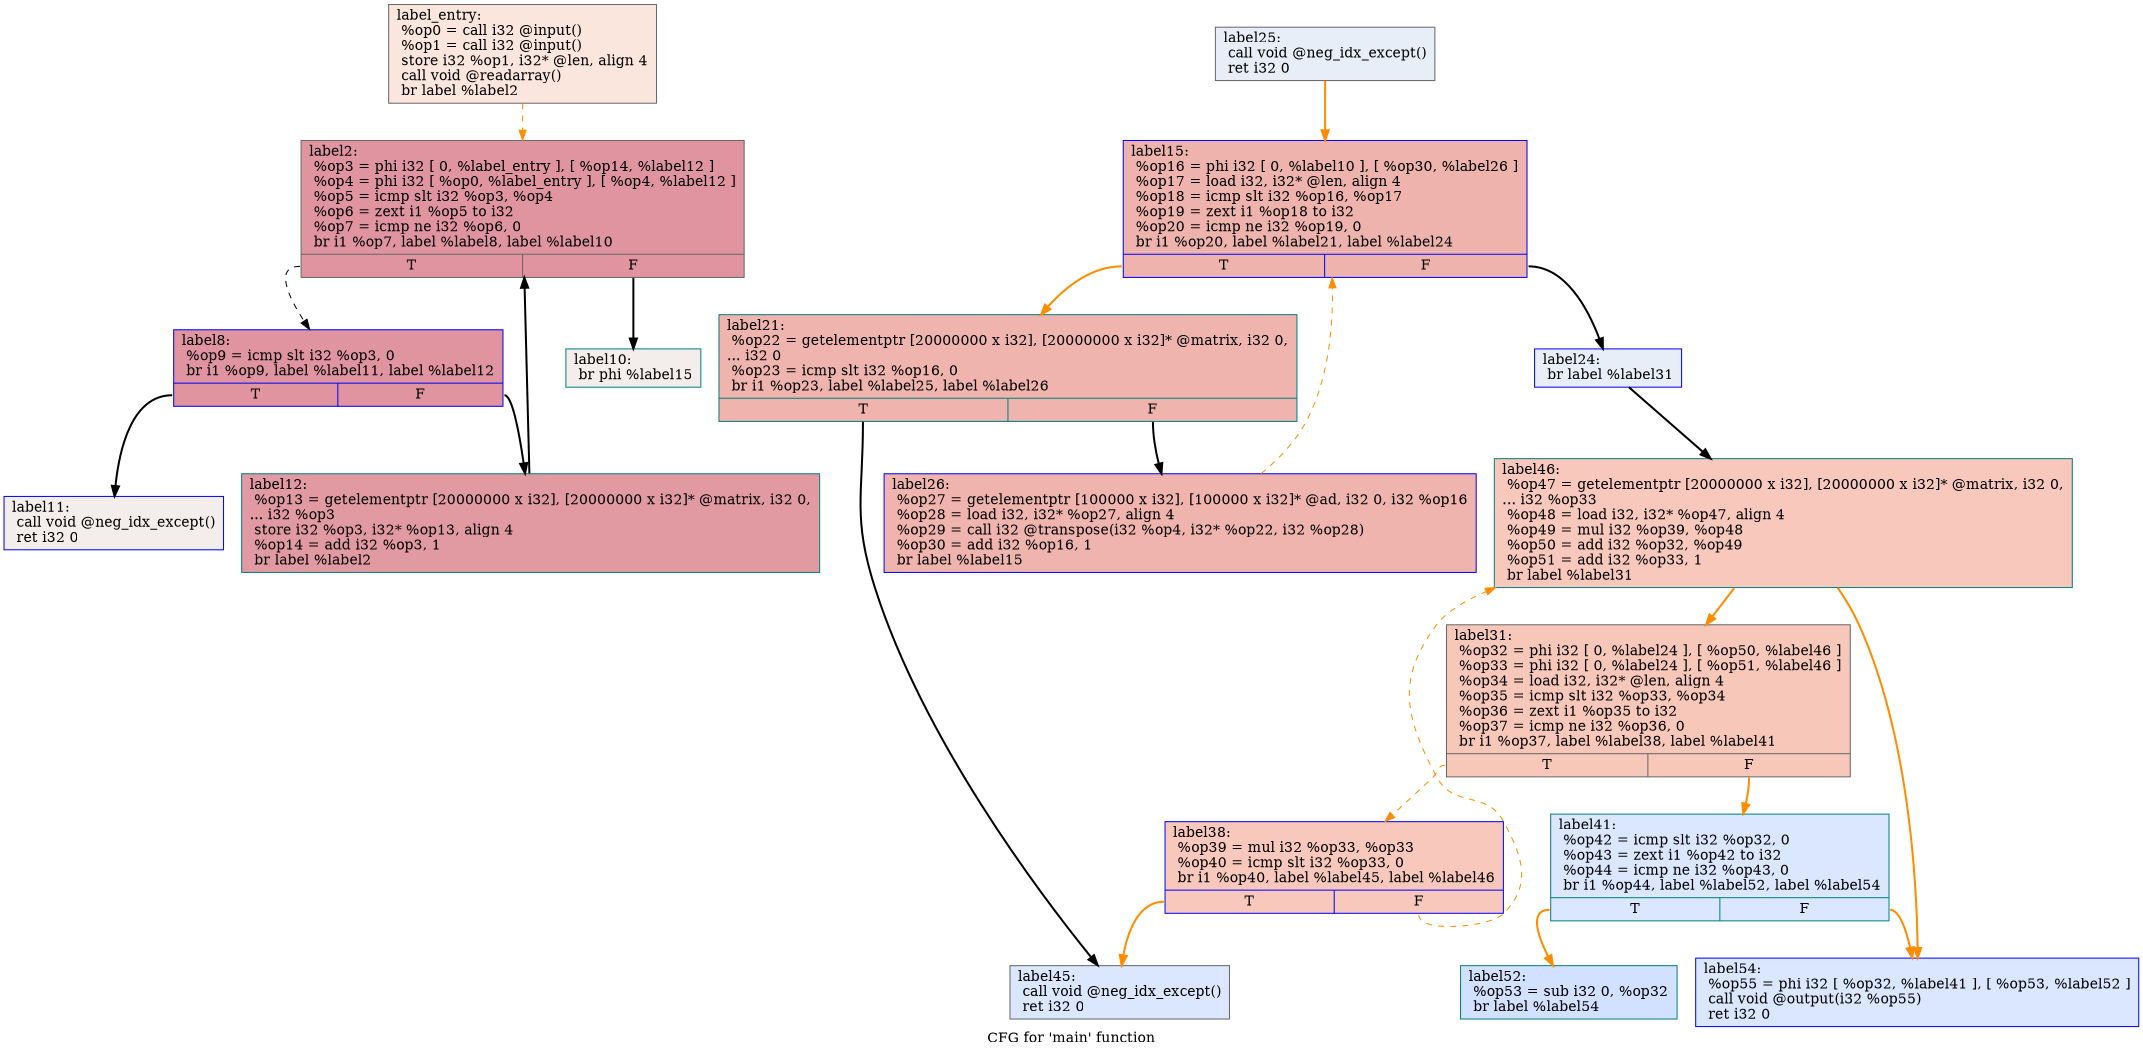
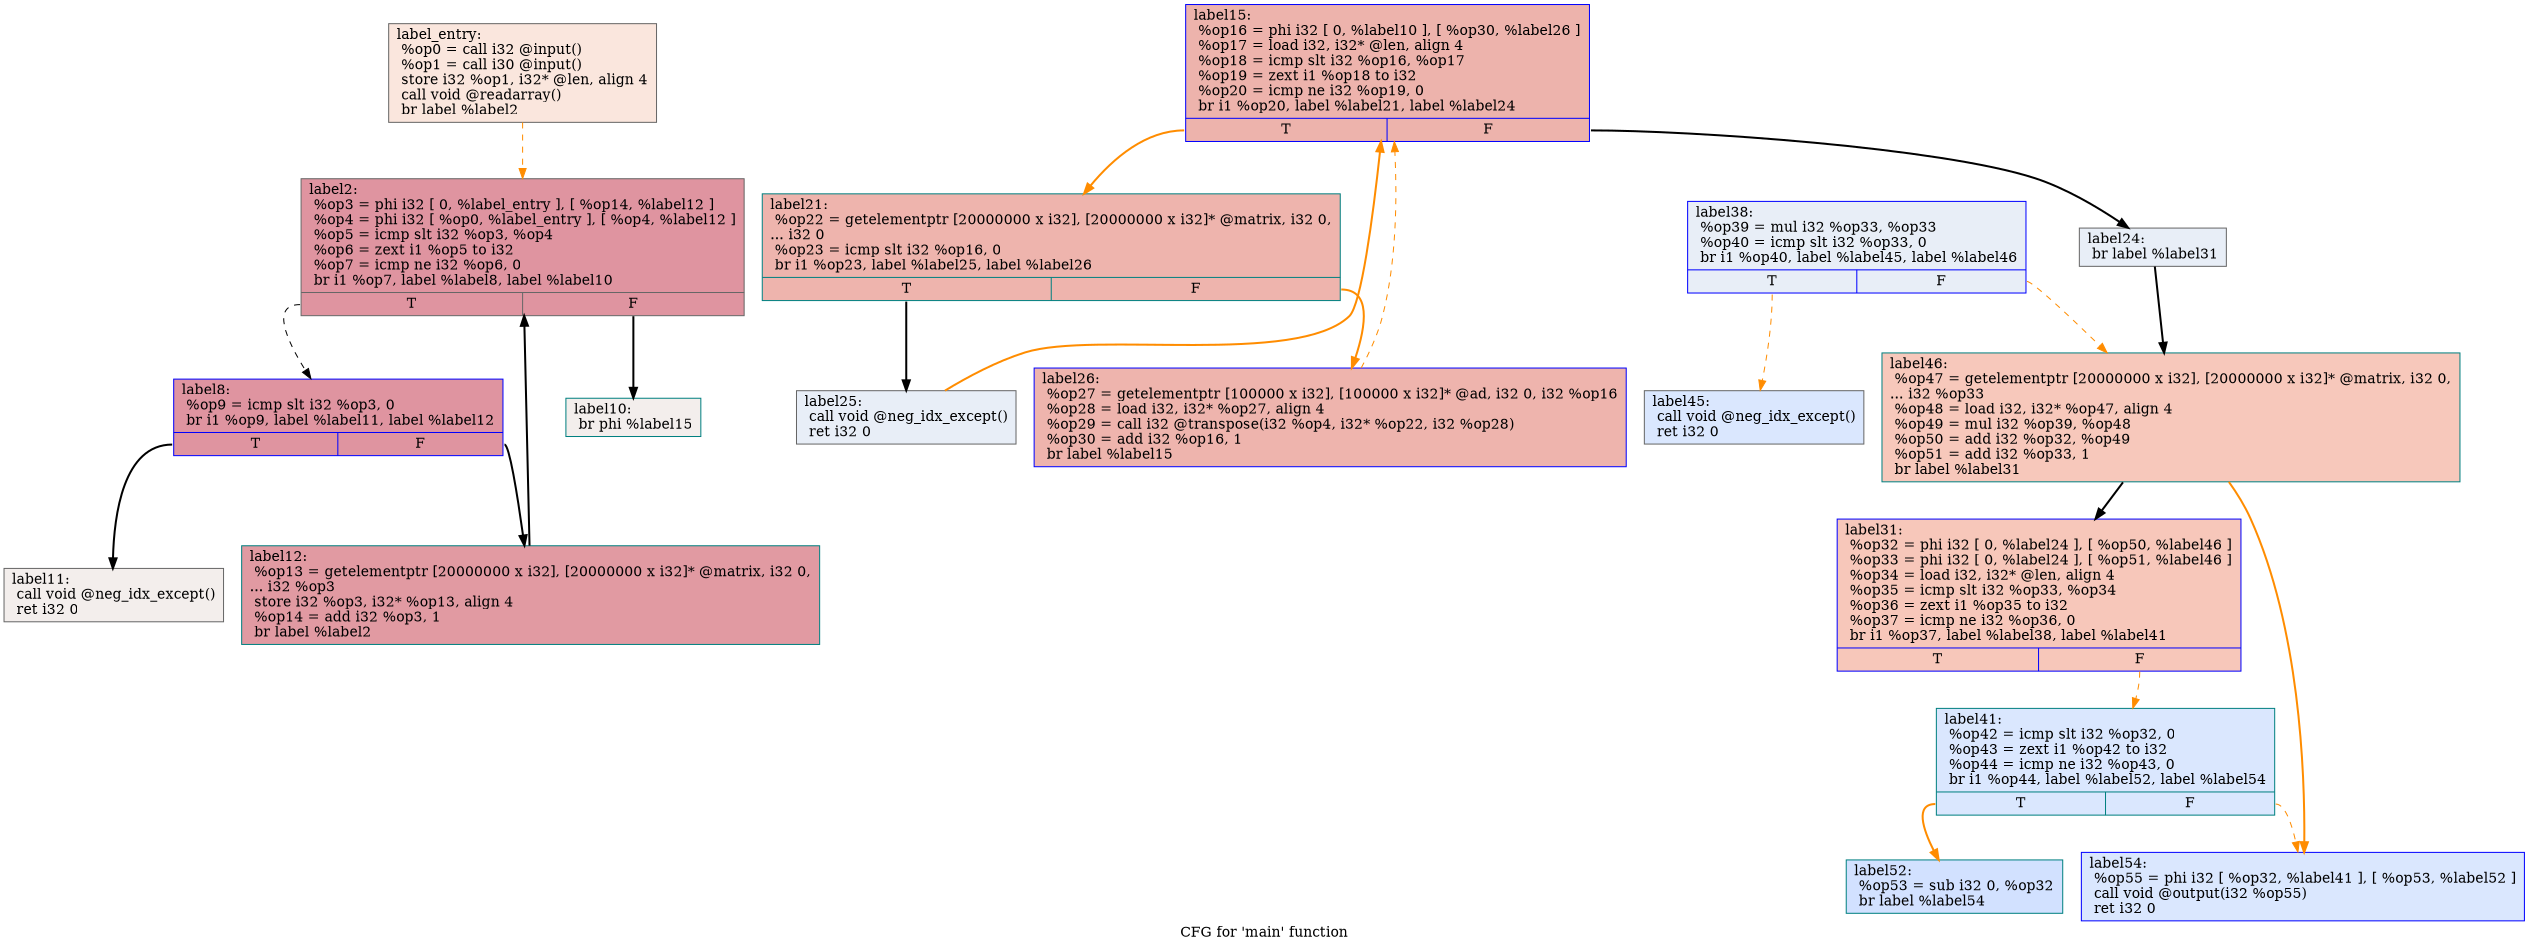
(489, 46) -> (489, 65)
(1608, 368) -> (2153, 247)
(1155, 443) -> (1364, 318)
(114, 523) -> (114, 595)
(1723, 602) -> (2112, 496)
(1648, 701) -> (2039, 595)
(926, 709) -> (906, 341)
(1419, 790) -> none
(1748, 791) -> (2139, 685)
(1334, 867) -> (1857, 247)
(1135, 921) -> (1769, 338)
(1904, 926) -> (2289, 820)
